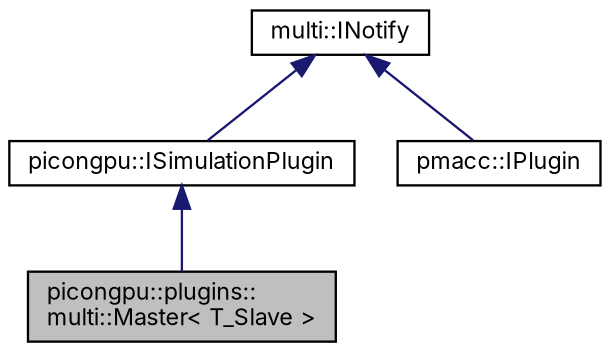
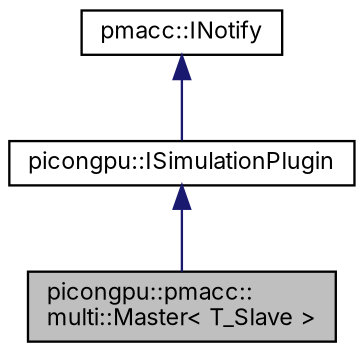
(340, 33) -> (182, 33)
(499, 163) -> none
(182, 307) -> (182, 307)
